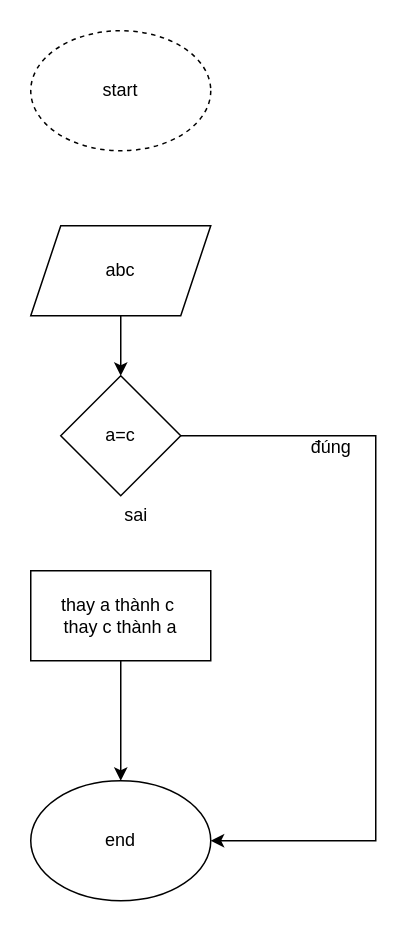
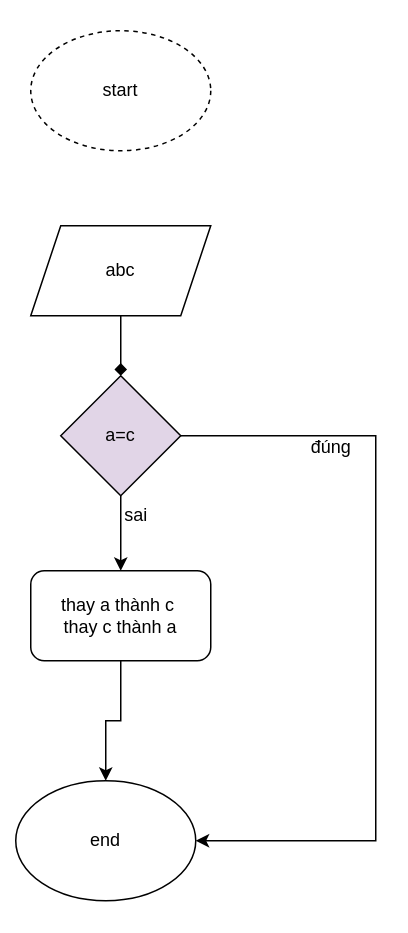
(121, 364) -> (121, 363)
(121, 436) -> (121, 436)
none -> (121, 528)
(121, 616) -> (121, 616)
(121, 841) -> (106, 841)
